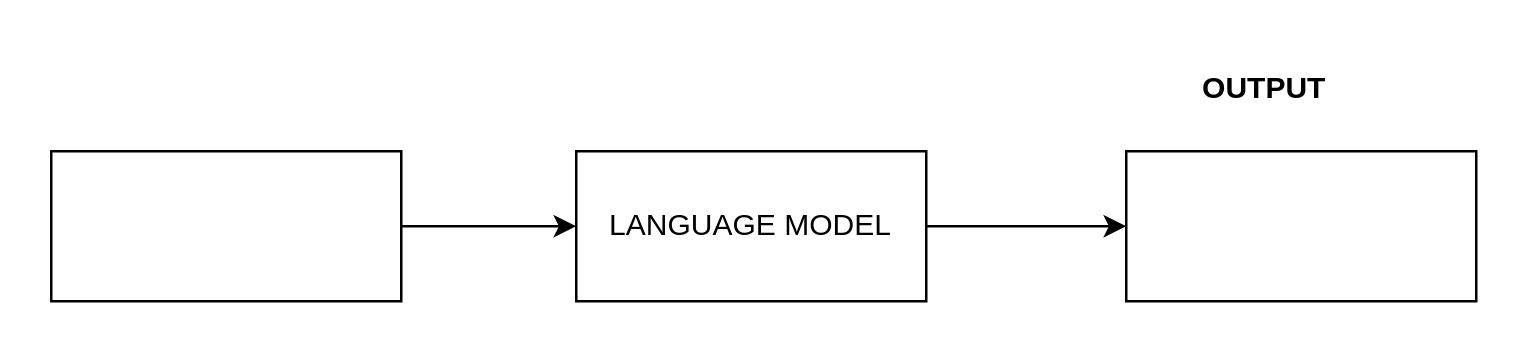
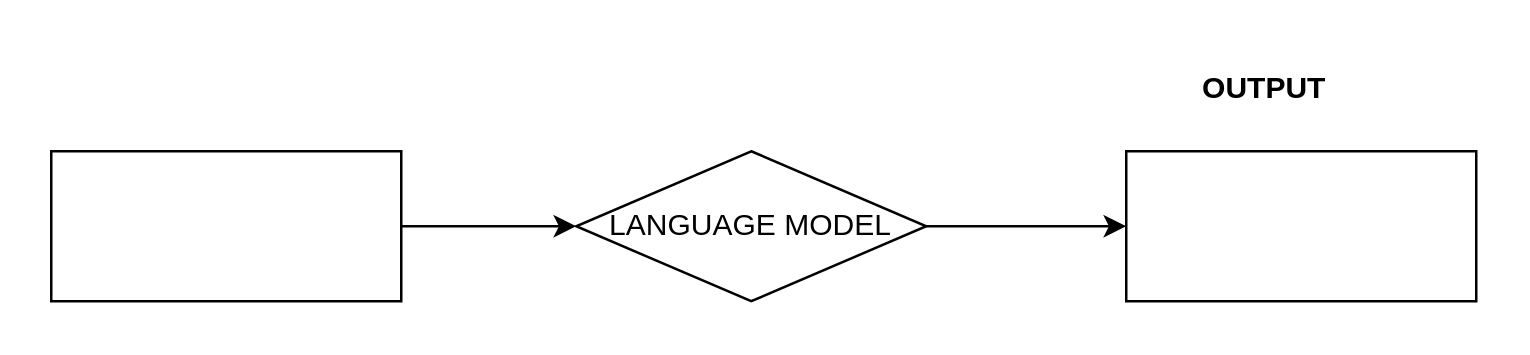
(751, 226) -> (751, 226)
